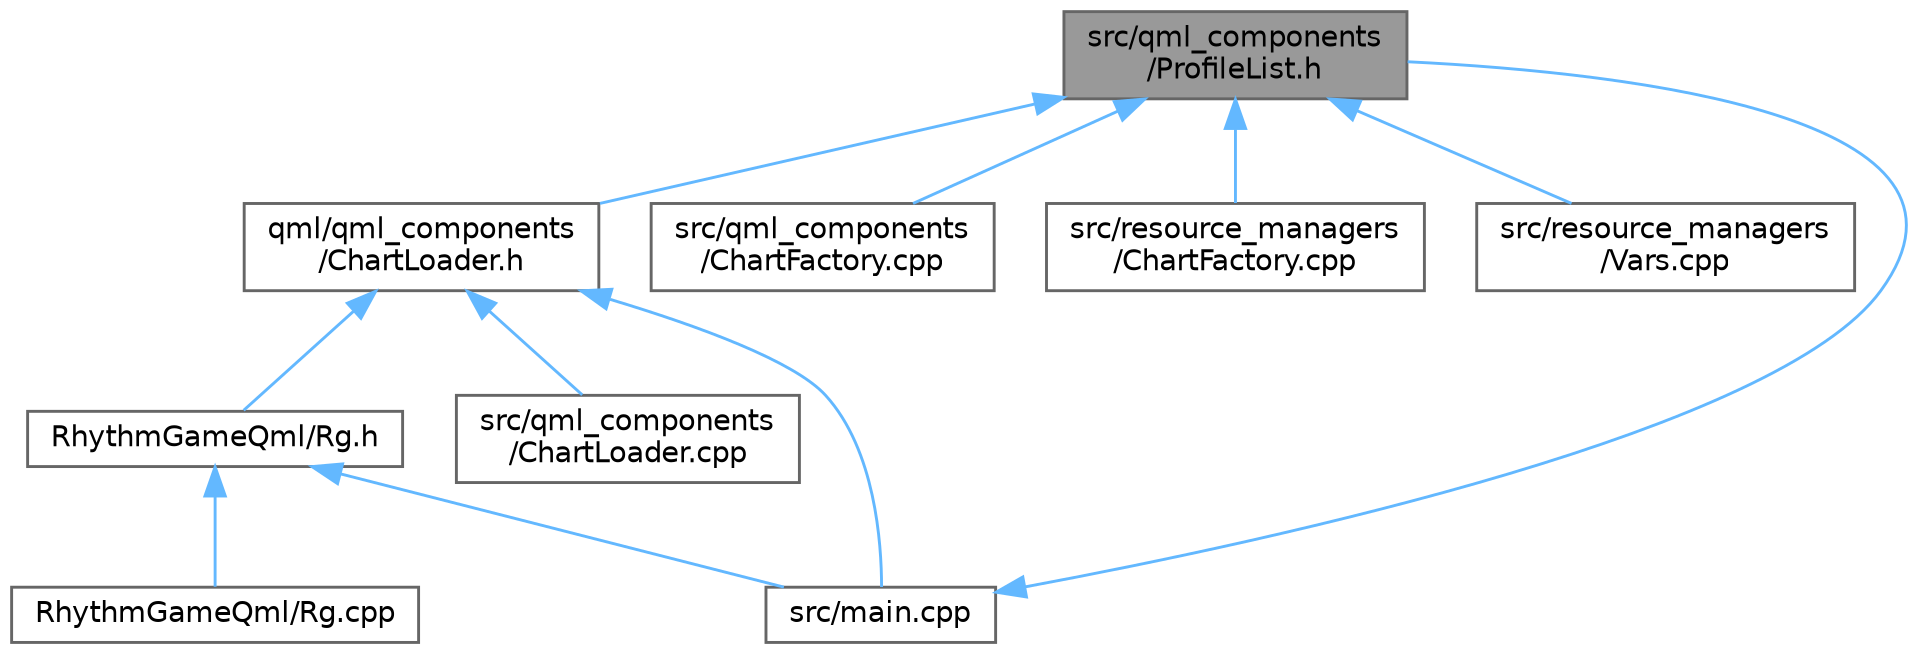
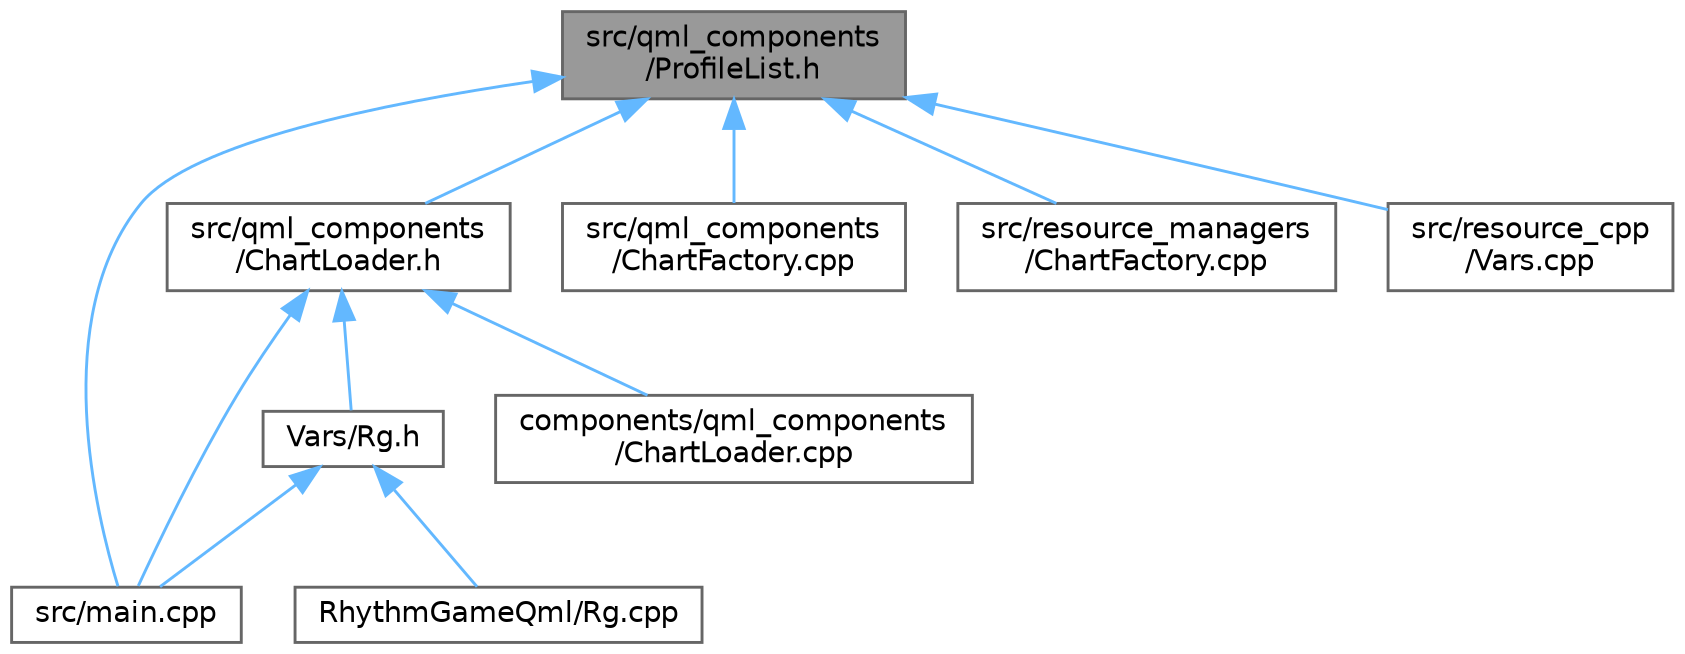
(422, 247) -> (339, 247)
(1666, 247) -> (1531, 247)
(1763, 376) -> (148, 197)
(215, 439) -> (353, 439)
(628, 439) -> (734, 439)
